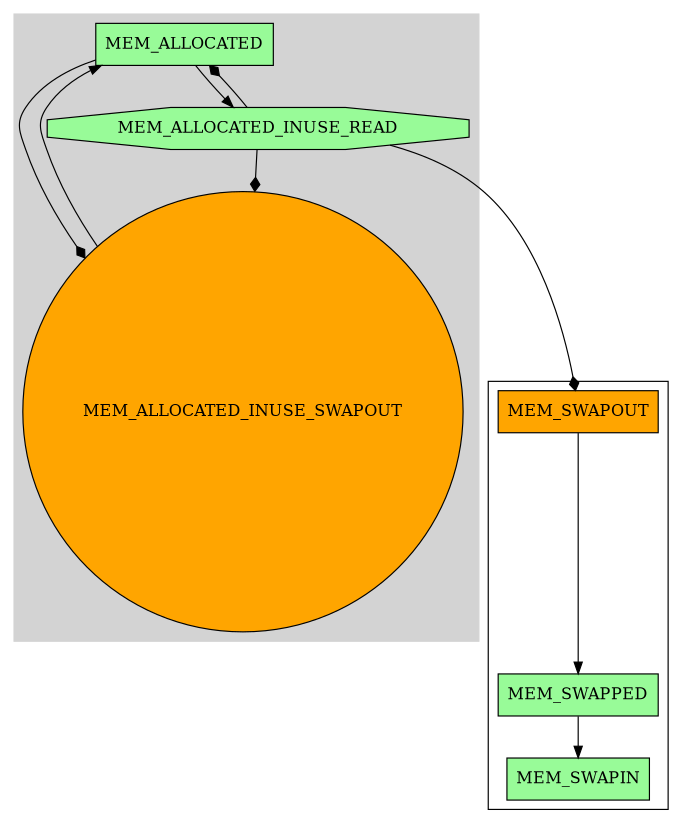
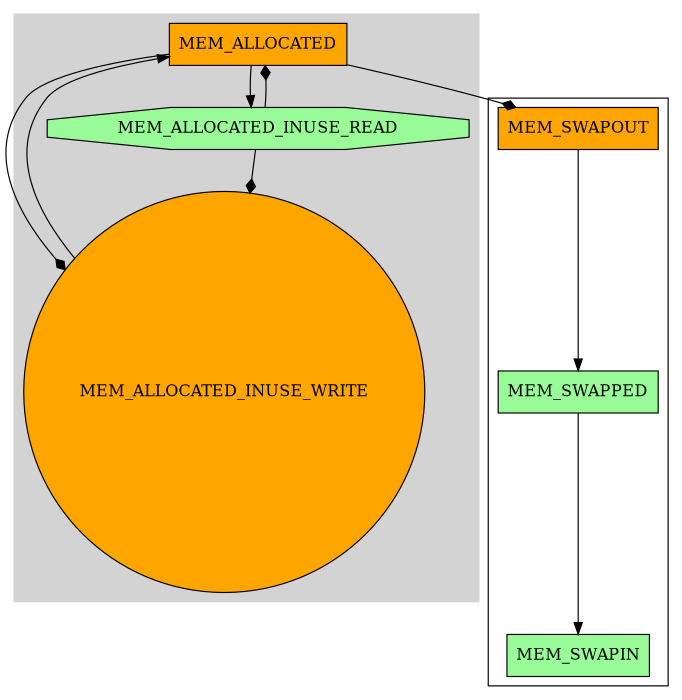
(185, 44) -> (258, 44)
(517, 231) -> (425, 83)
(243, 412) -> (224, 392)
